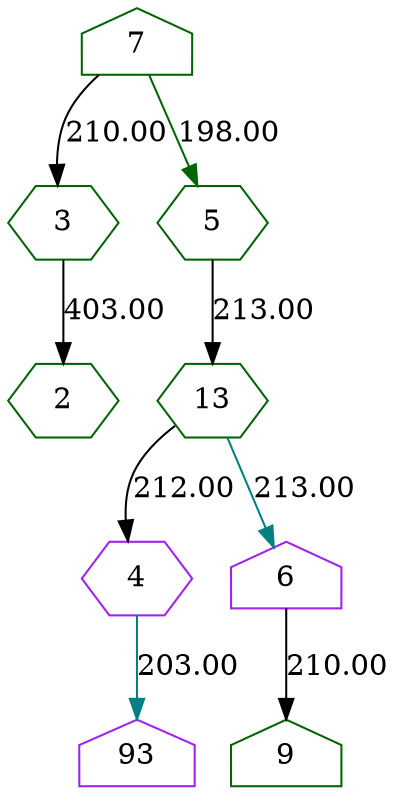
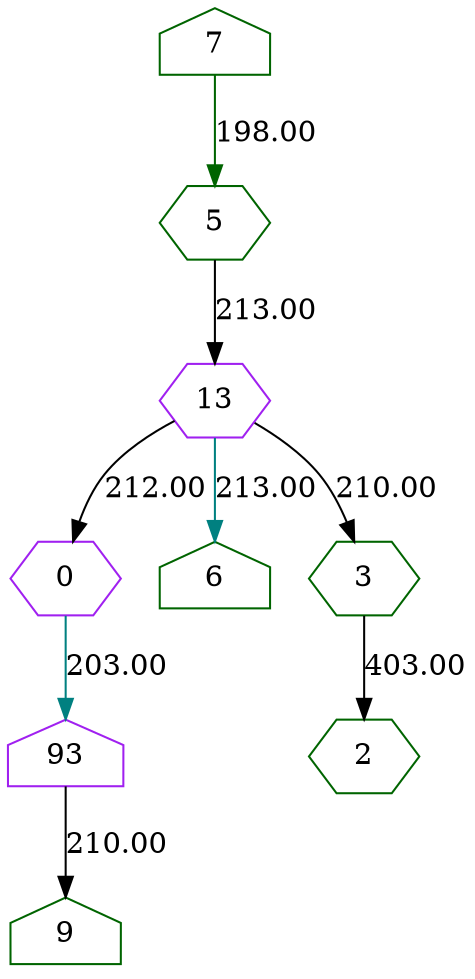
(67, 115) -> (310, 464)
(213, 401) -> (215, 401)
(137, 579) -> (66, 579)
(286, 579) -> (215, 579)
(286, 654) -> (66, 831)
